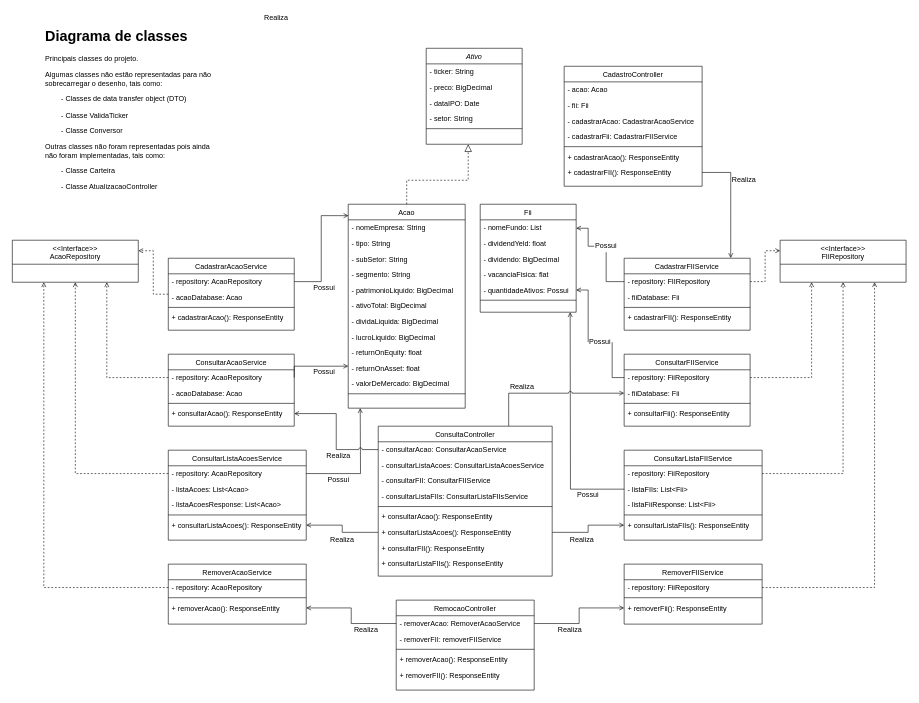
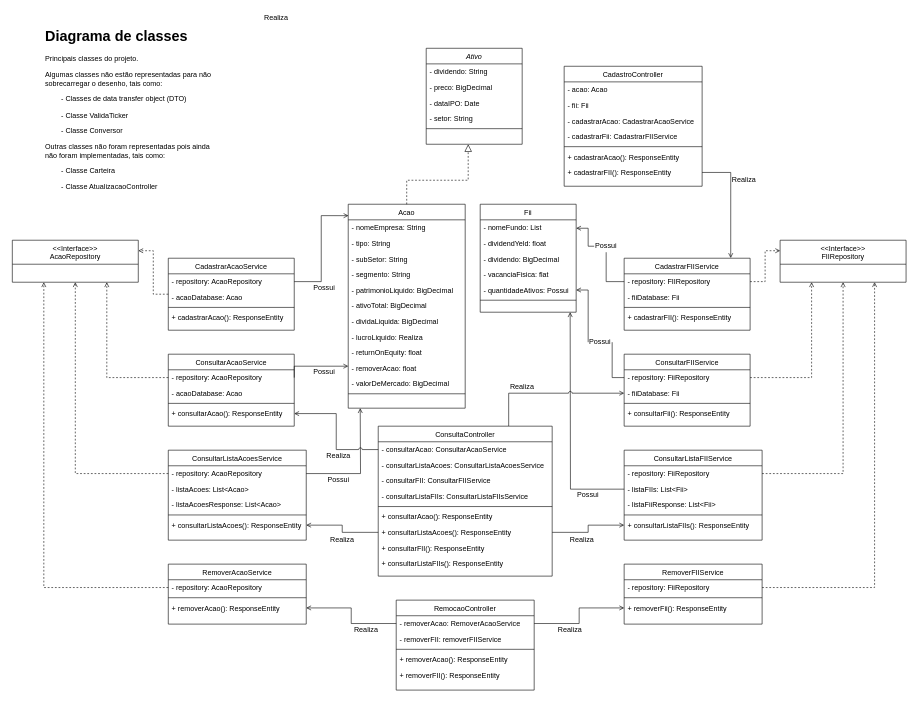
(457, 72) -> (462, 72)
(396, 337) -> (390, 337)
(392, 368) -> (388, 368)
